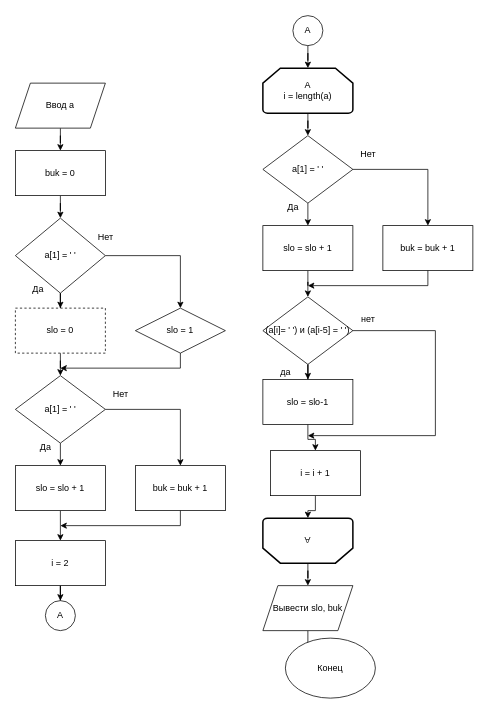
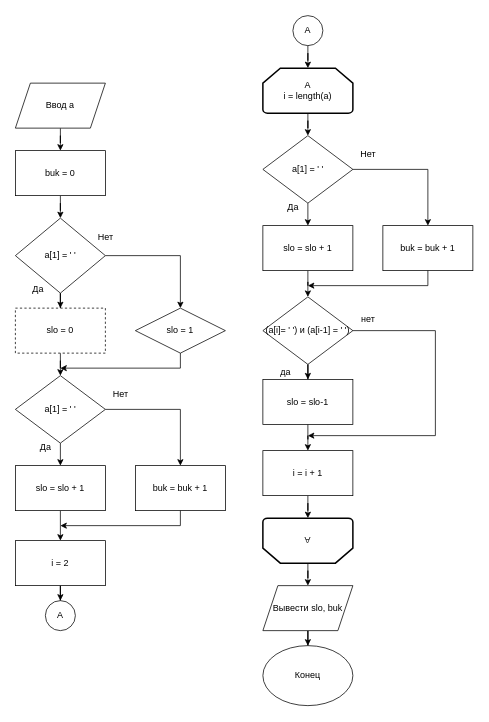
(308, 330) -> (308, 330)
(315, 473) -> (308, 473)
(330, 668) -> (308, 675)
